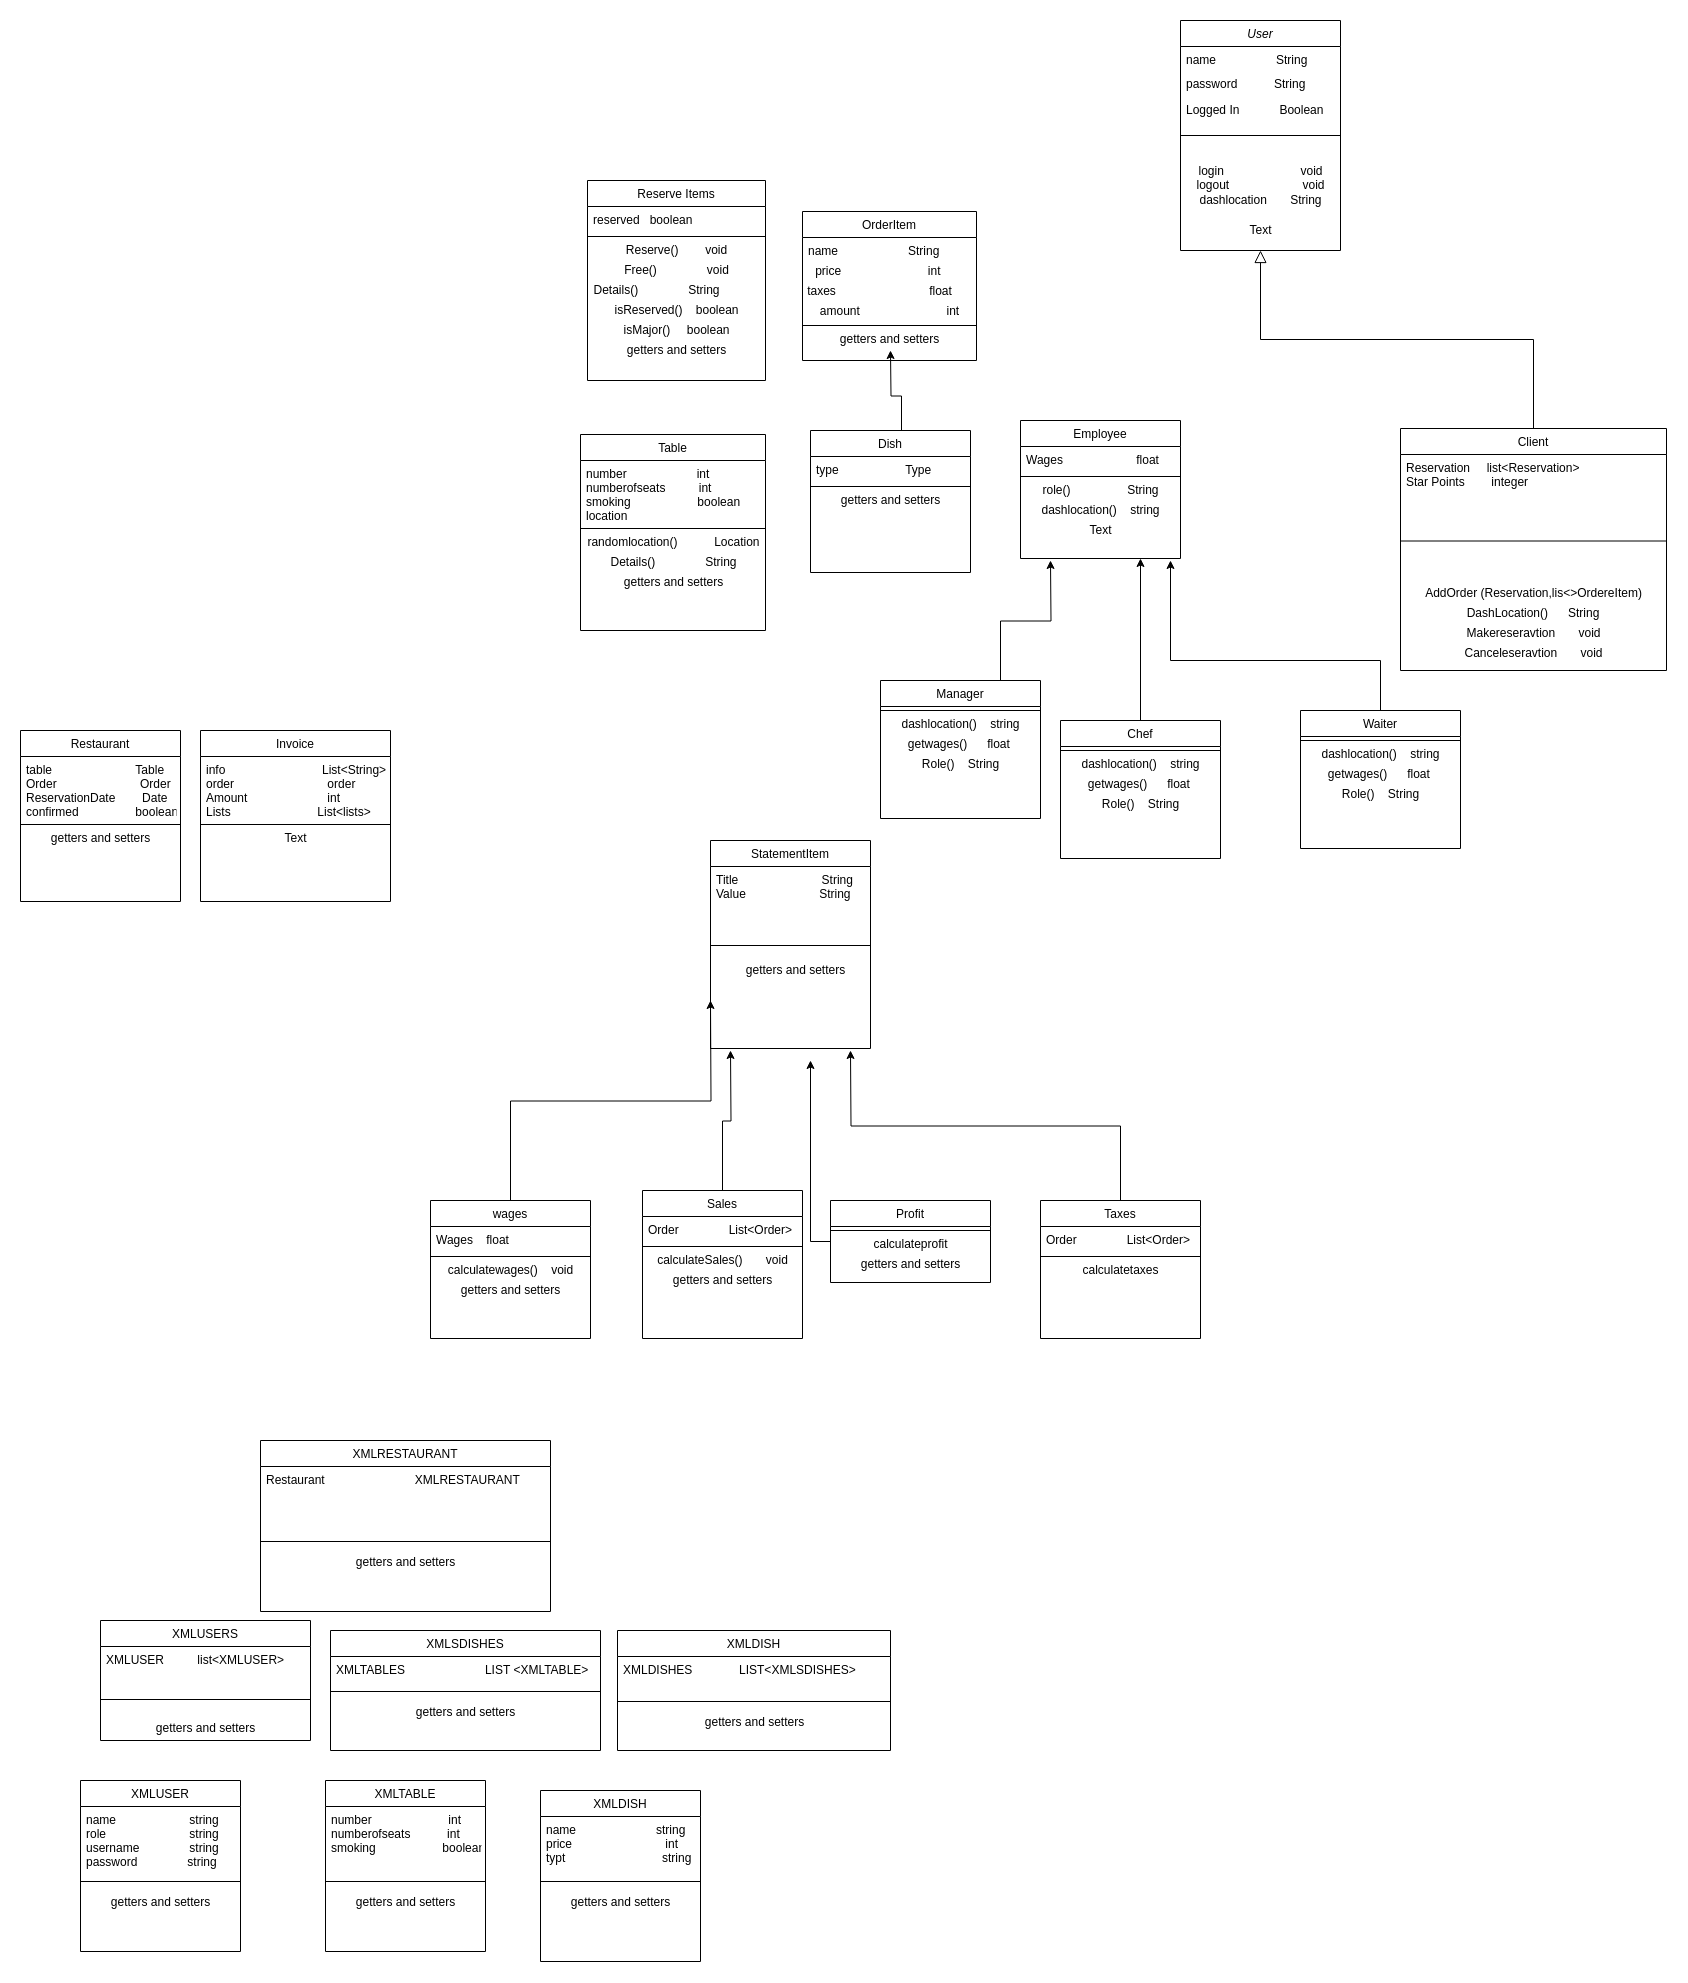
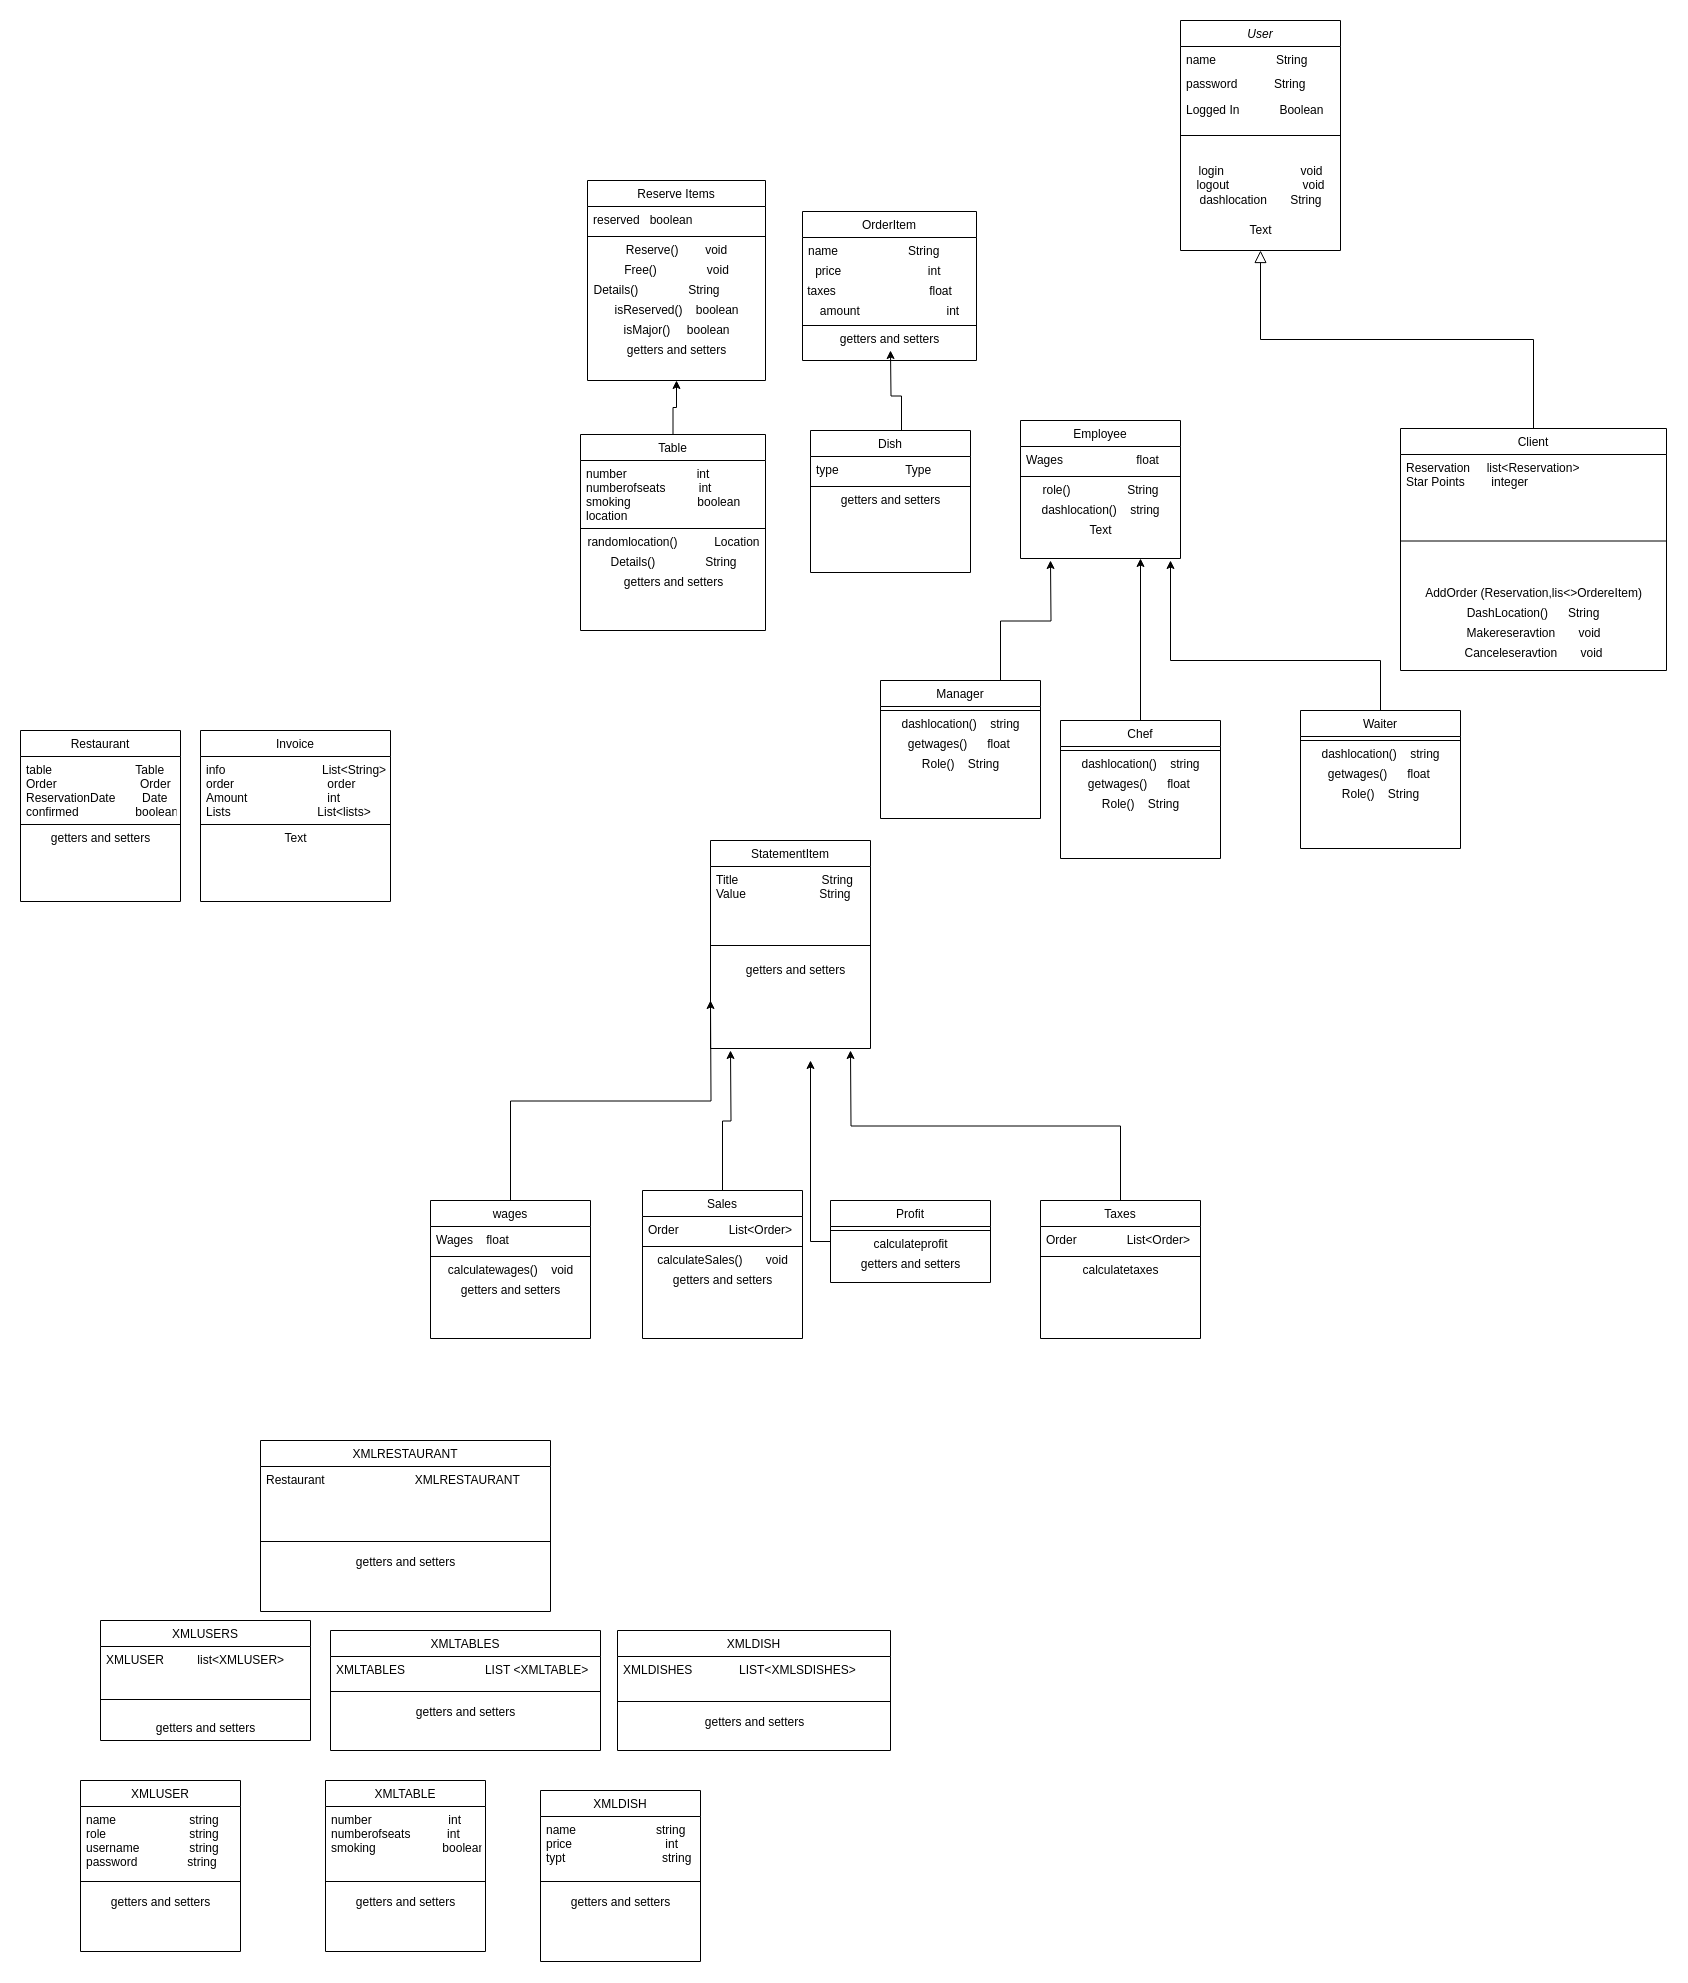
none -> (673, 410)
(465, 1644) -> (465, 1644)
